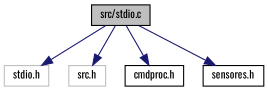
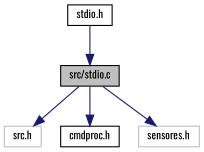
(78, 43) -> (90, 40)
(27, 76) -> (90, 15)
(233, 76) -> (169, 136)
